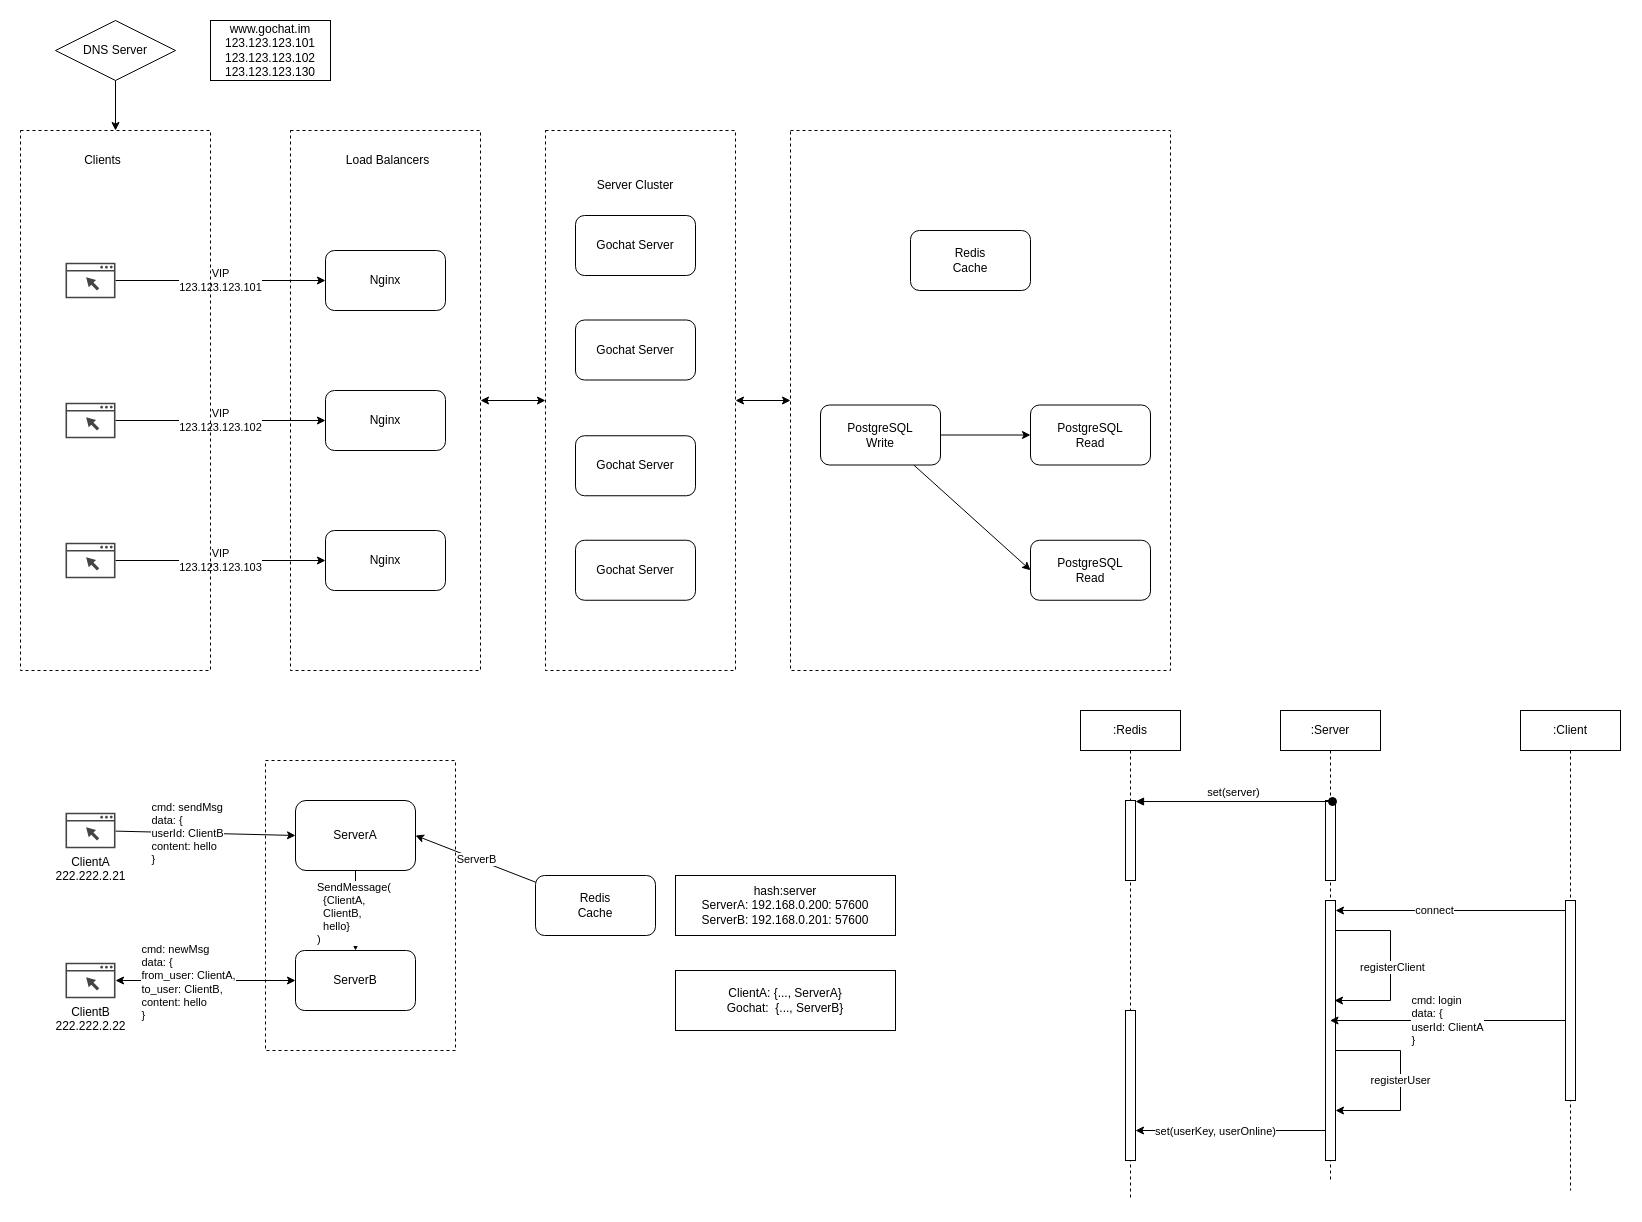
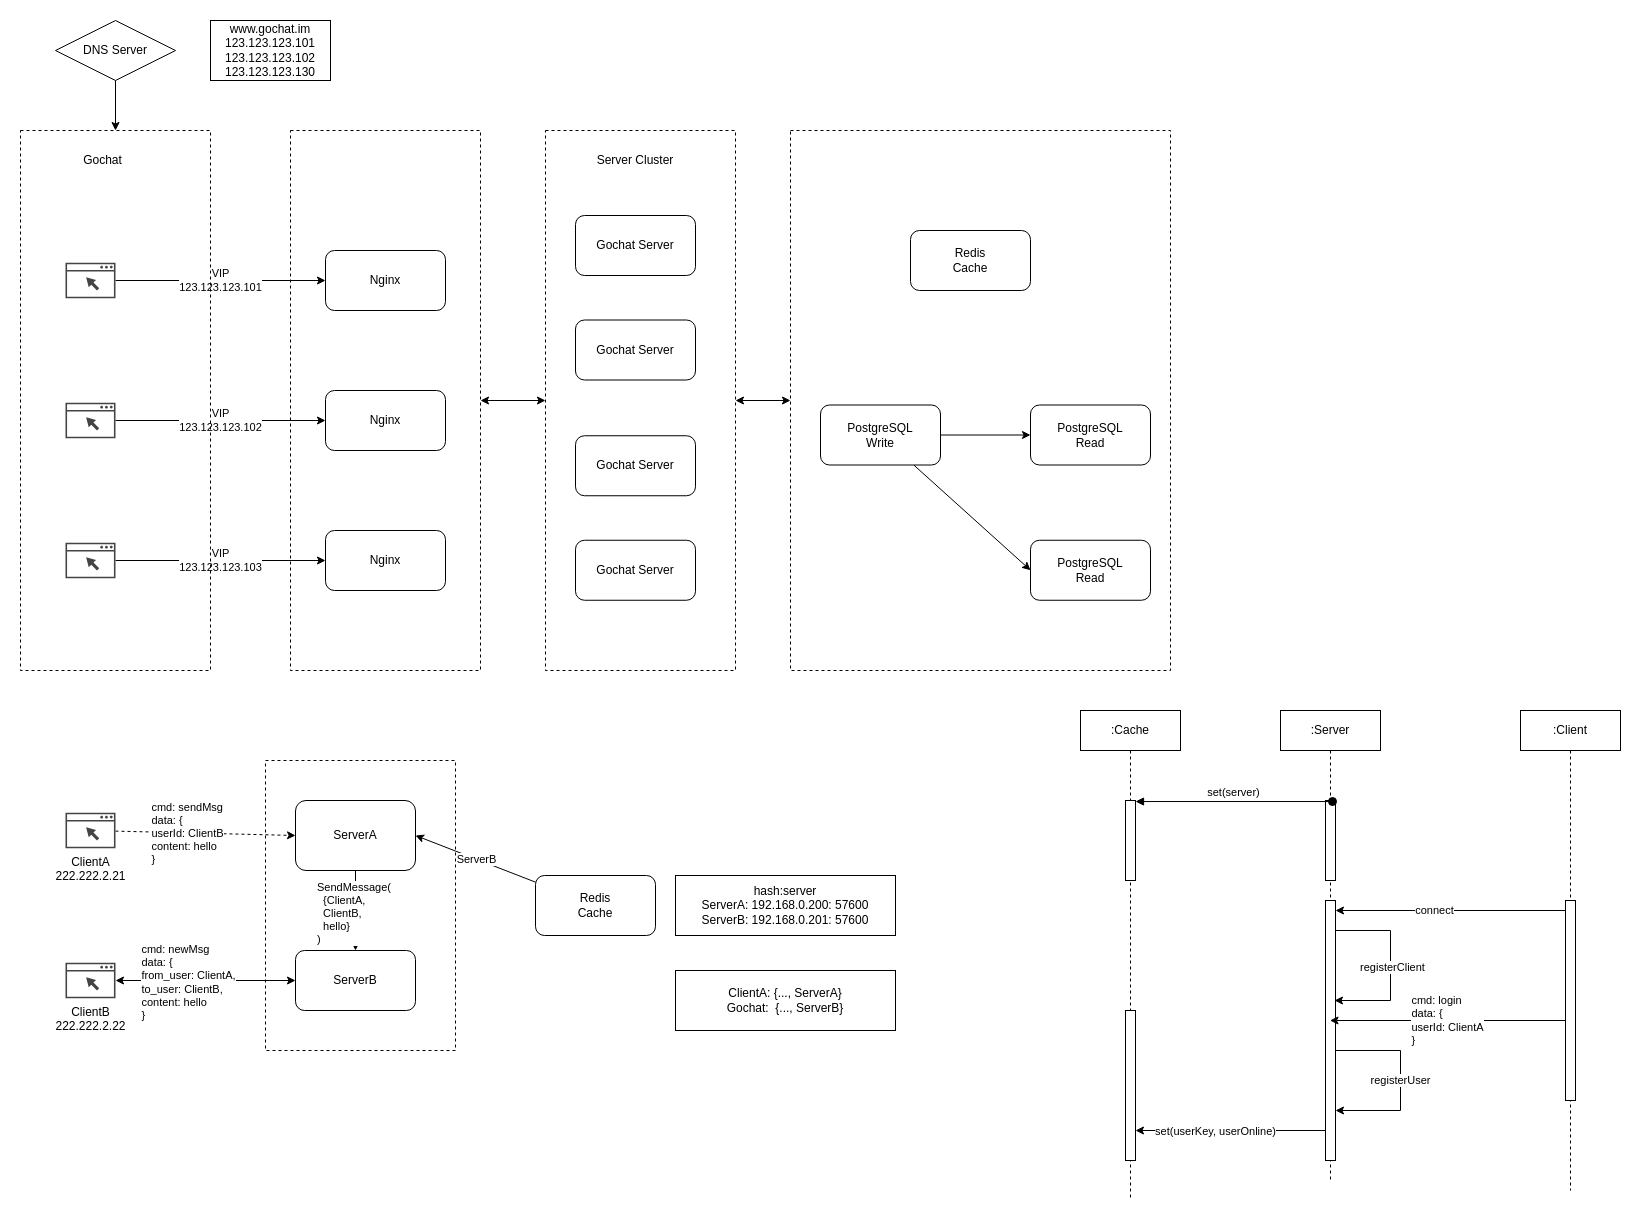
(103, 161) -> (103, 161)
(388, 161) -> none
(636, 186) -> (636, 161)
(1131, 731) -> (1131, 731)
(257, 835) -> (257, 835)
